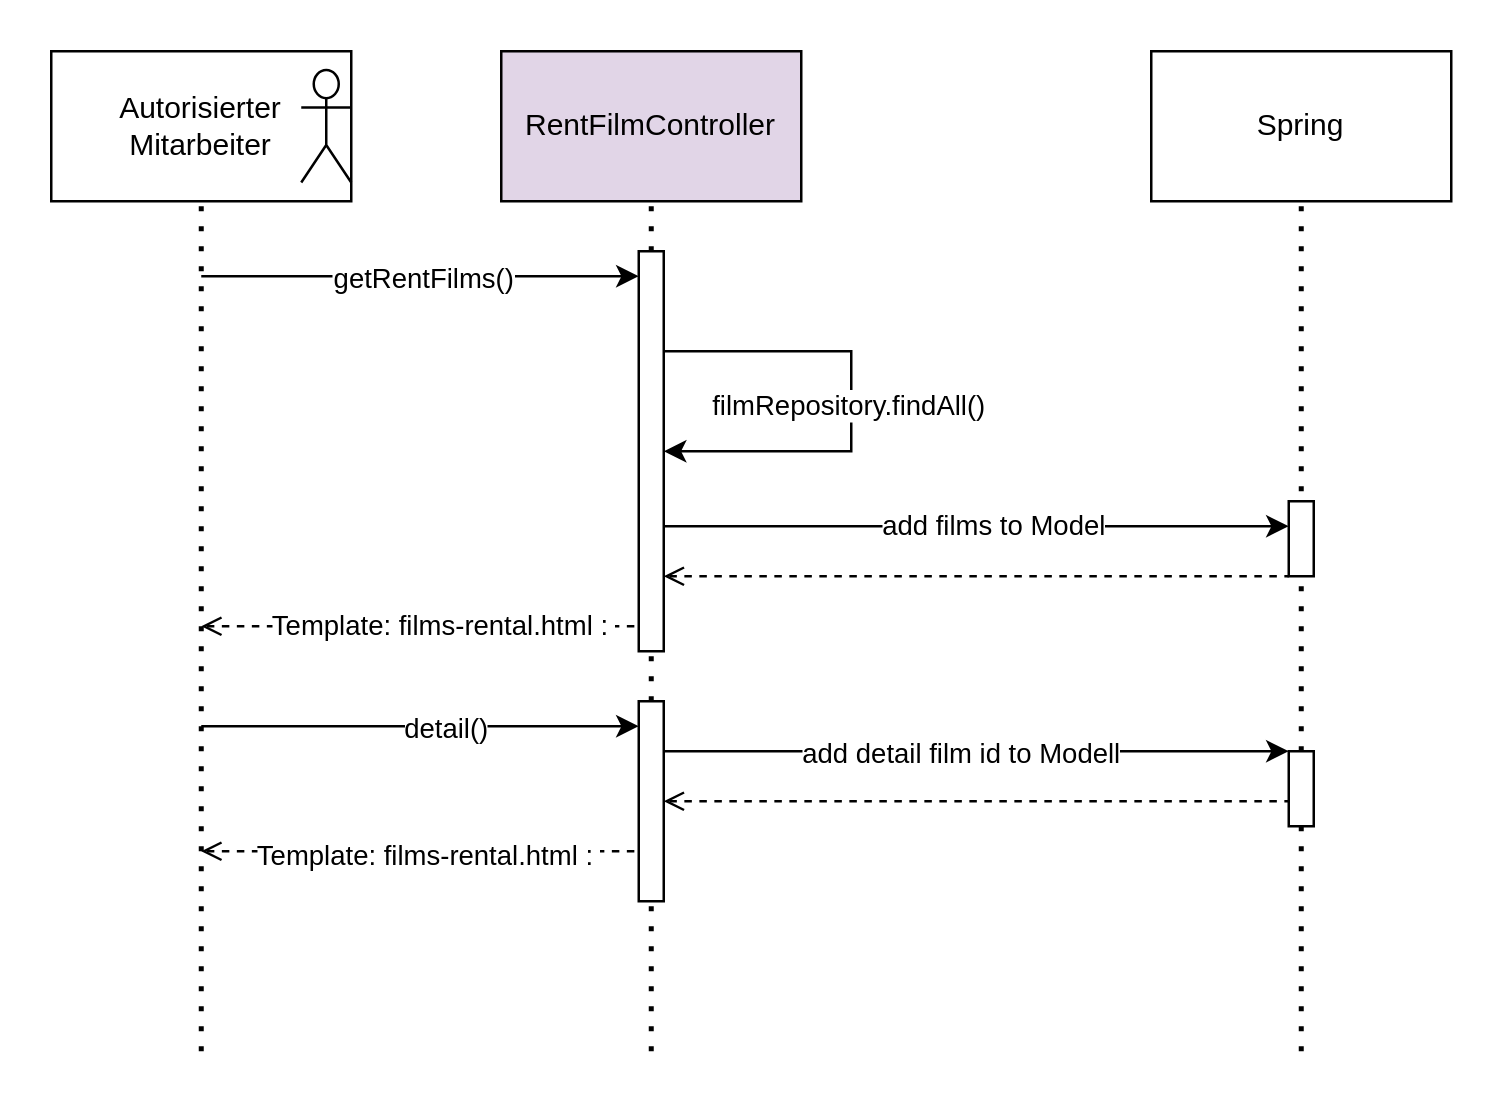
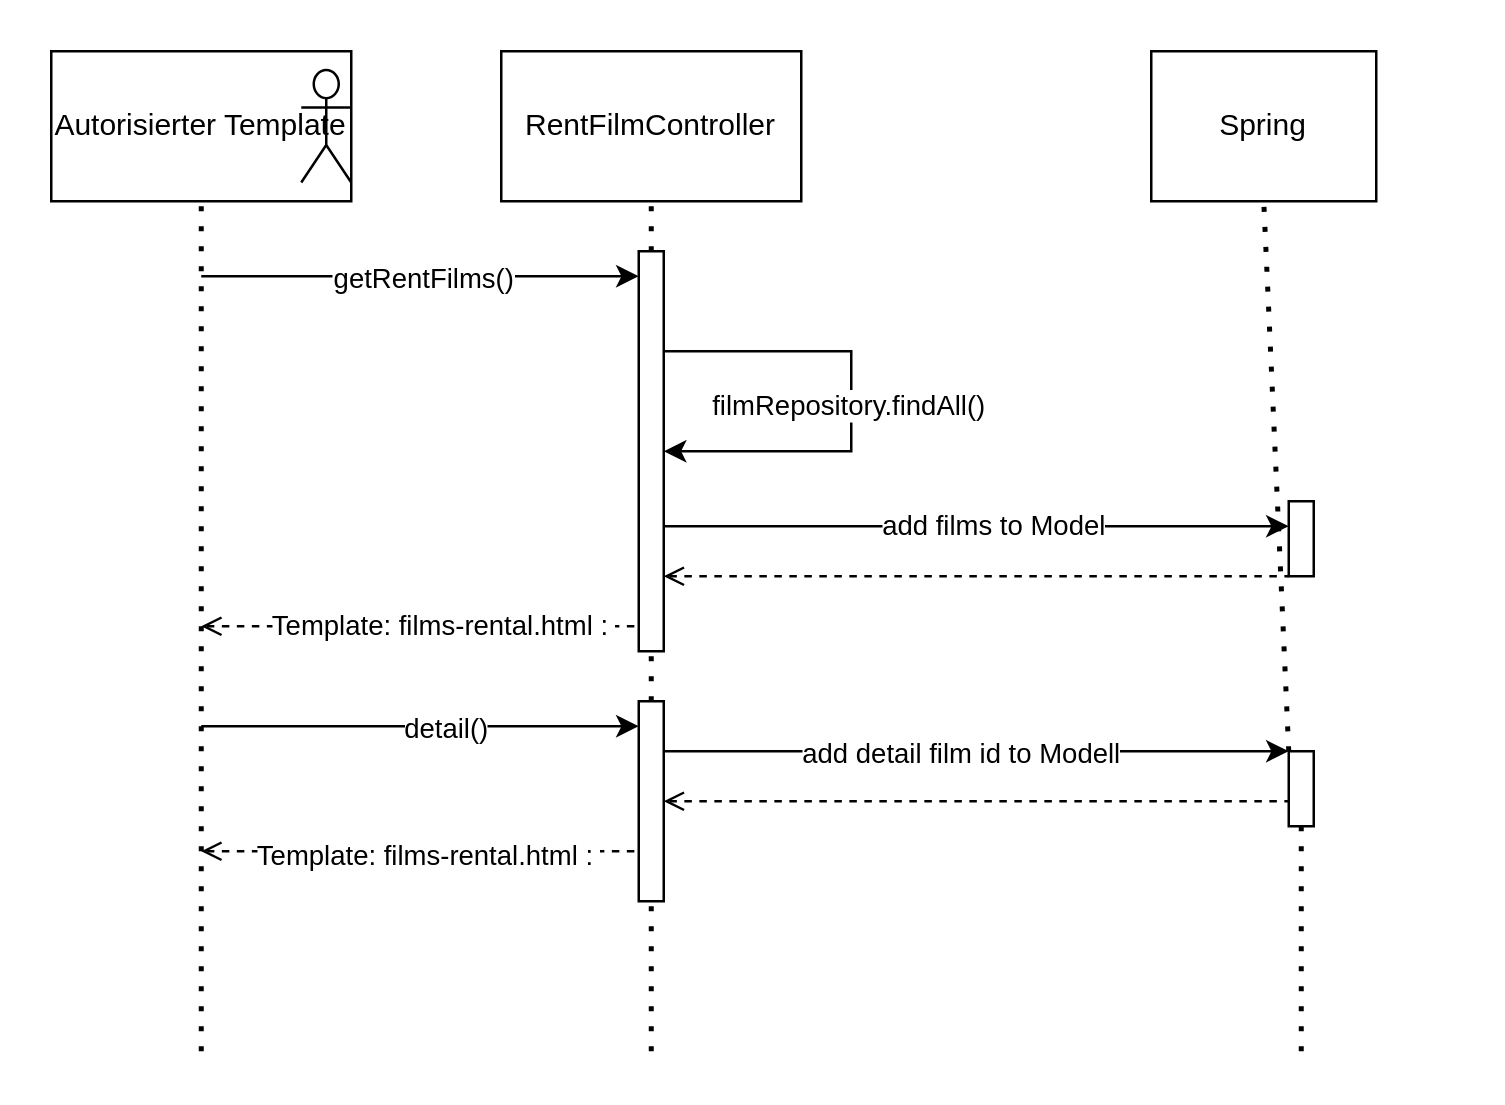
(201, 126) -> (201, 126)
(651, 126) -> (651, 126)
(1301, 126) -> (1264, 126)
